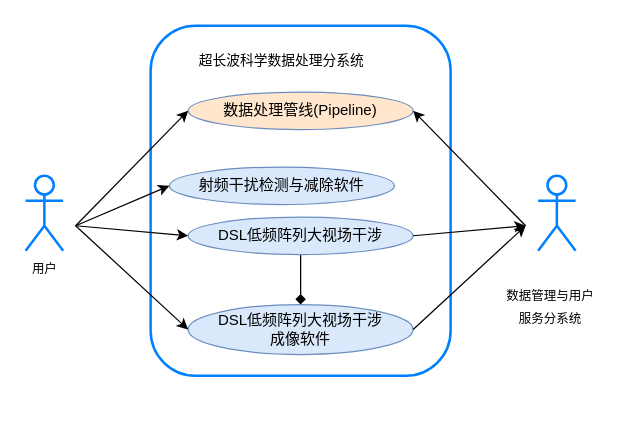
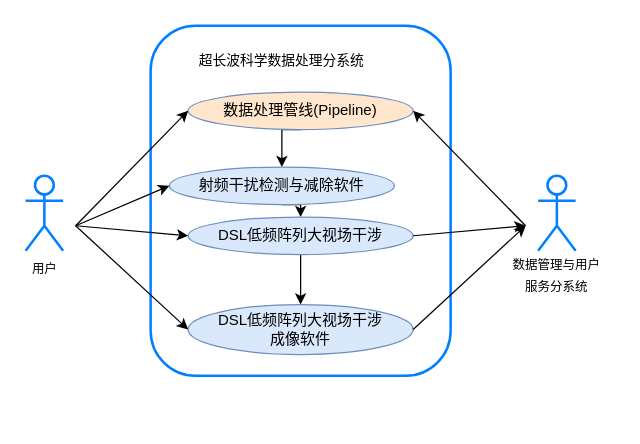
none -> (282, 143)
none -> (299, 204)
(301, 293) -> (301, 294)
(551, 307) -> (557, 276)
